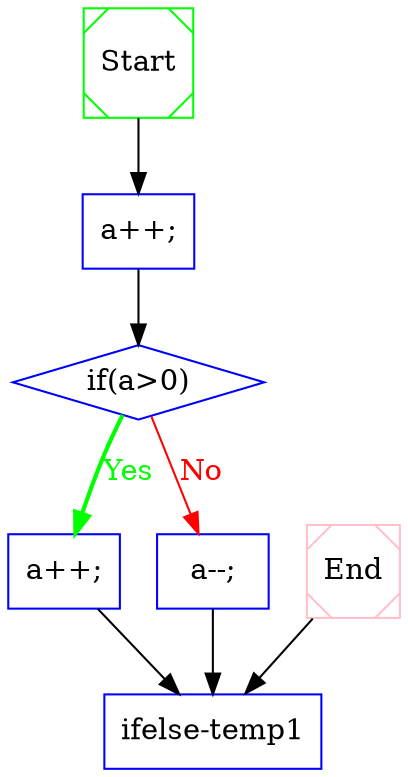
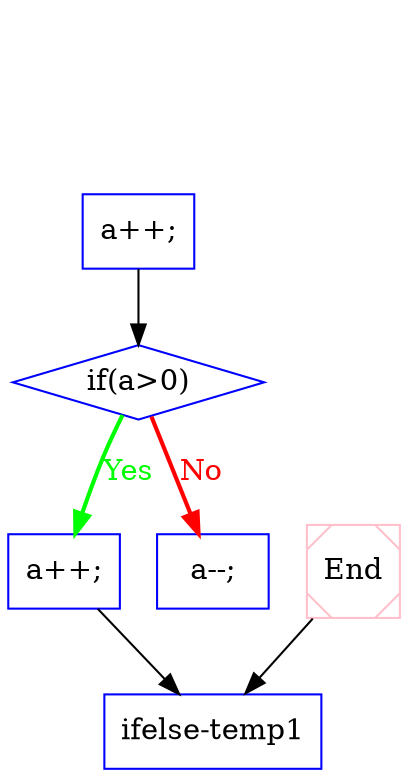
(138, 63) -> none
(171, 465) -> (171, 465)
(213, 641) -> none
